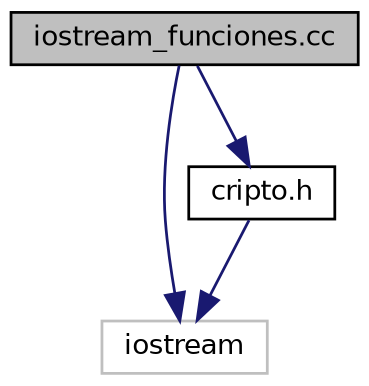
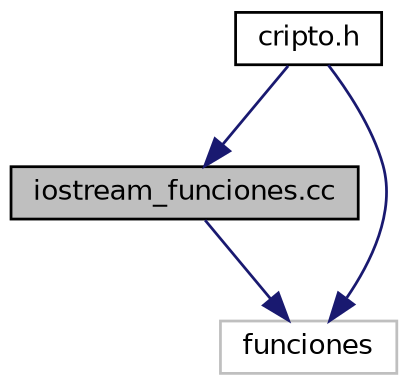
(217, 103) -> (256, 105)
(185, 347) -> (309, 347)
